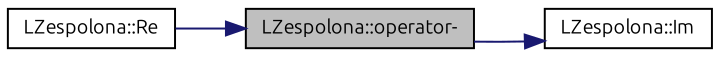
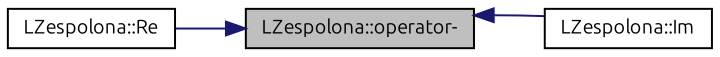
(499, 42) -> (519, 15)
